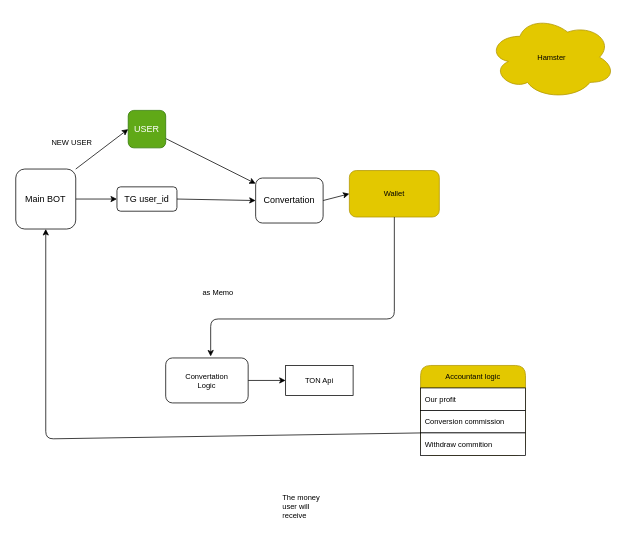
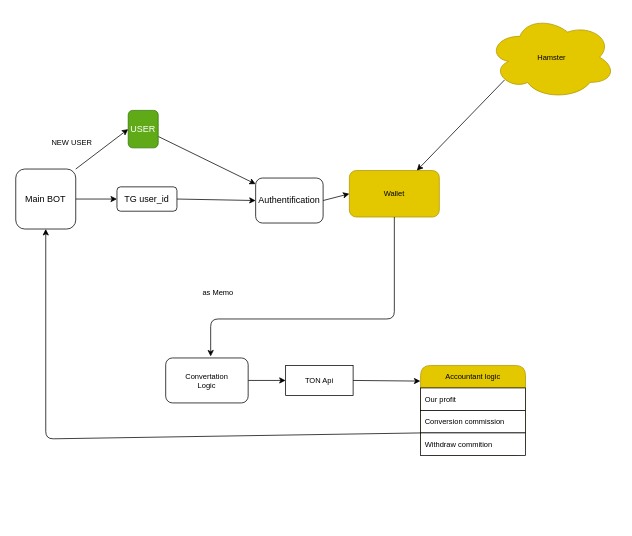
none -> (459, 127)
(147, 129) -> (143, 129)
(289, 201) -> (289, 201)
none -> (374, 381)
(308, 506) -> none
